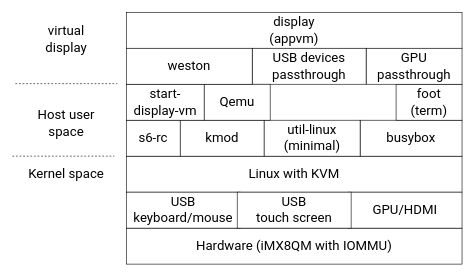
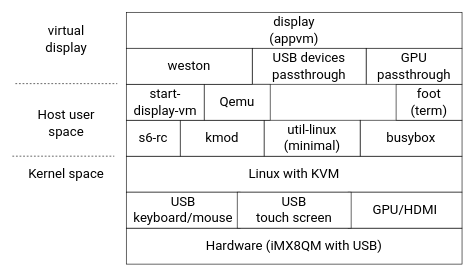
(294, 246) -> (294, 246)
